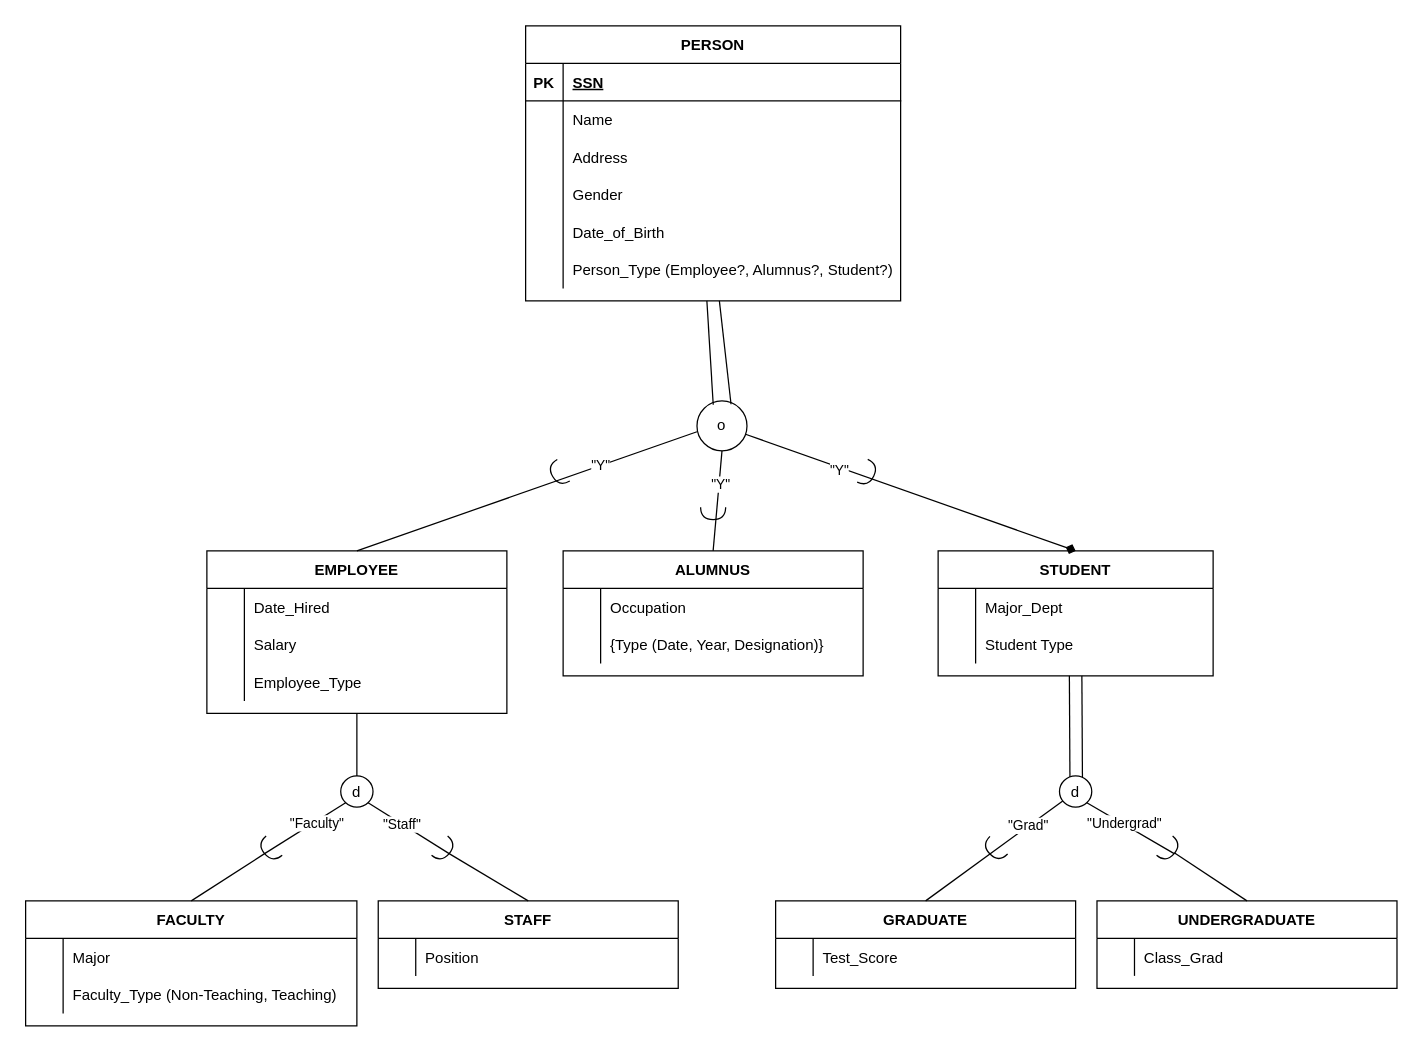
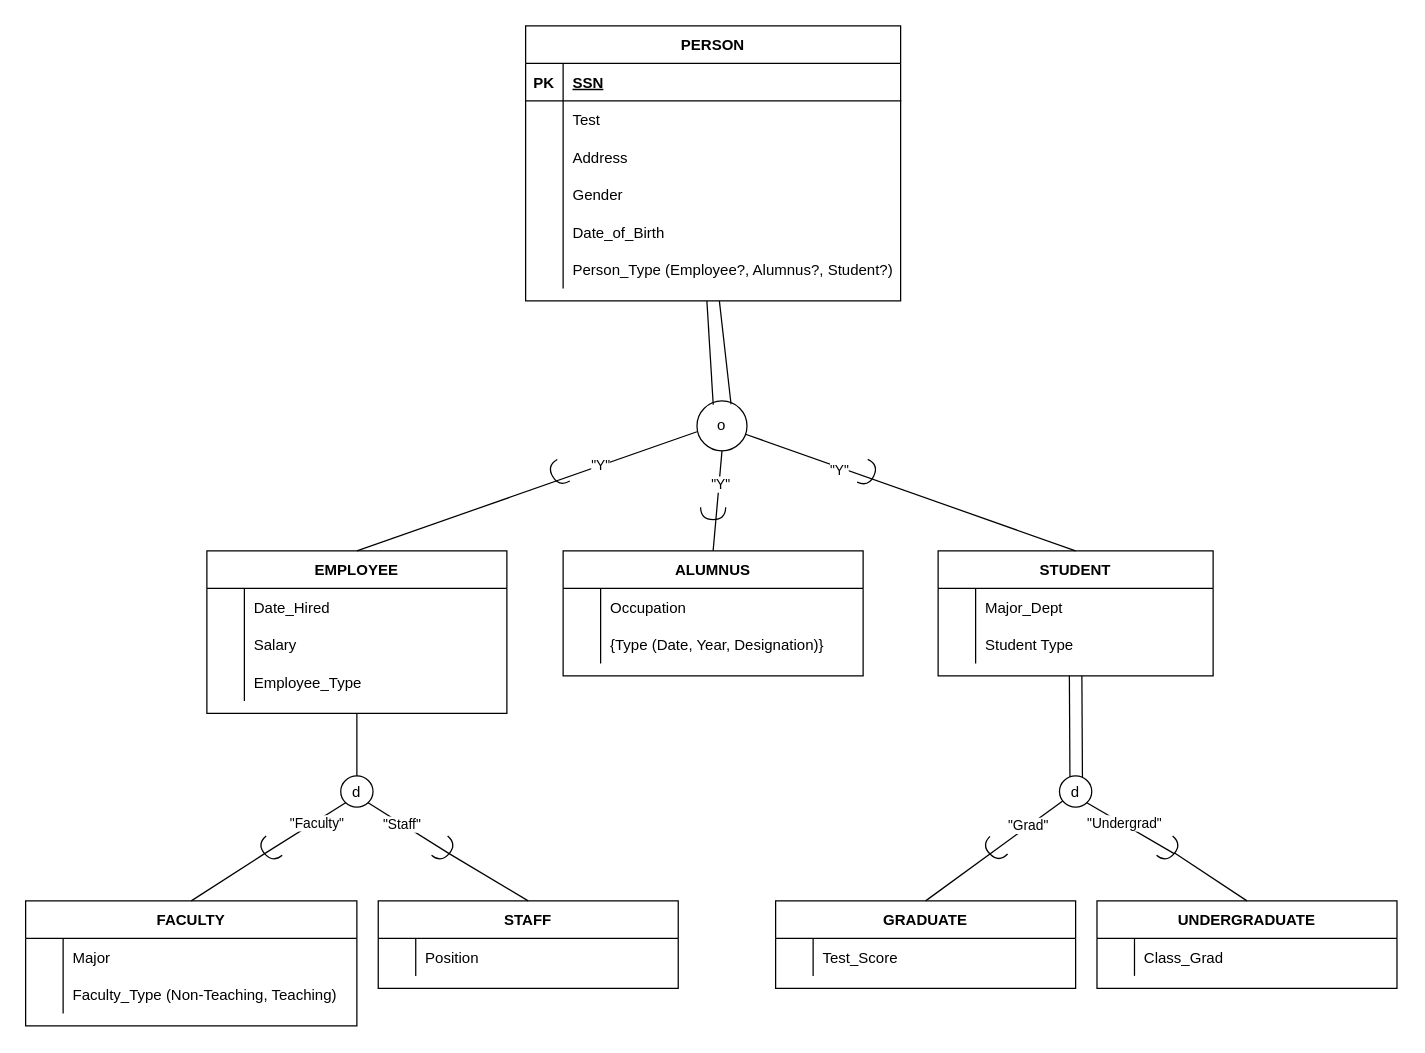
(589, 120) -> (589, 120)
(1066, 547) -> (1070, 549)
